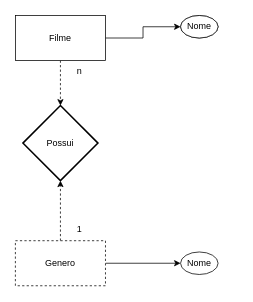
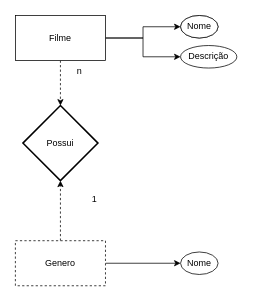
none -> (157, 57)
none -> (209, 57)
(79, 229) -> (94, 199)
